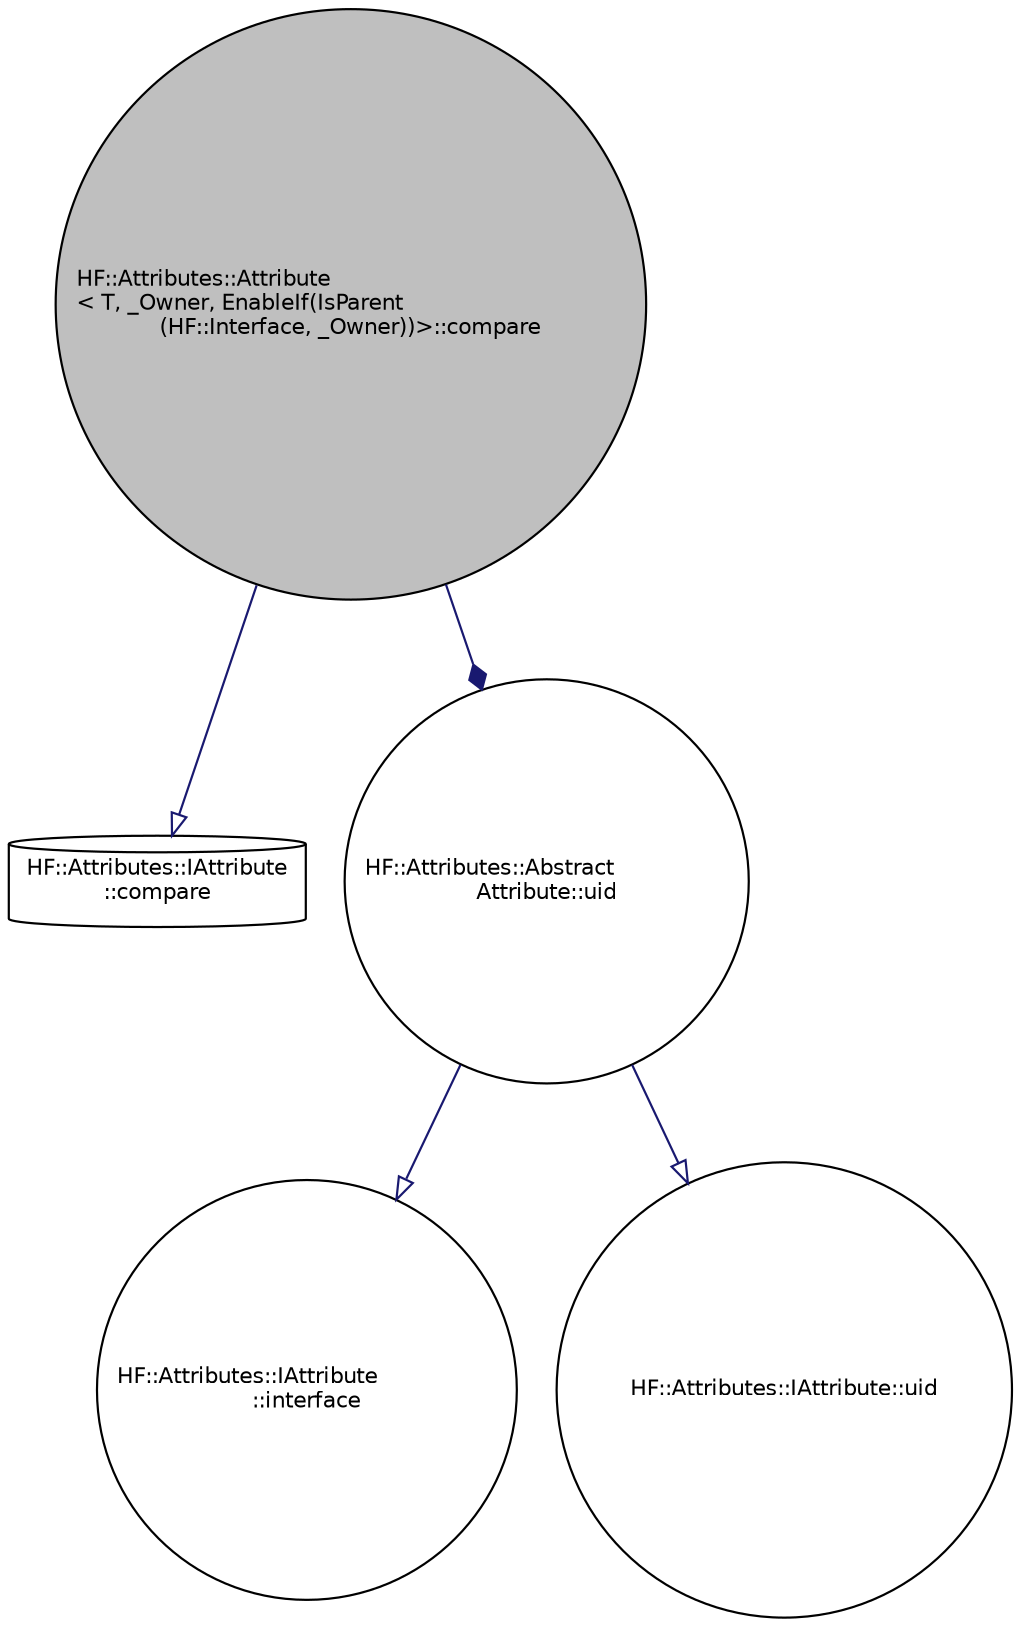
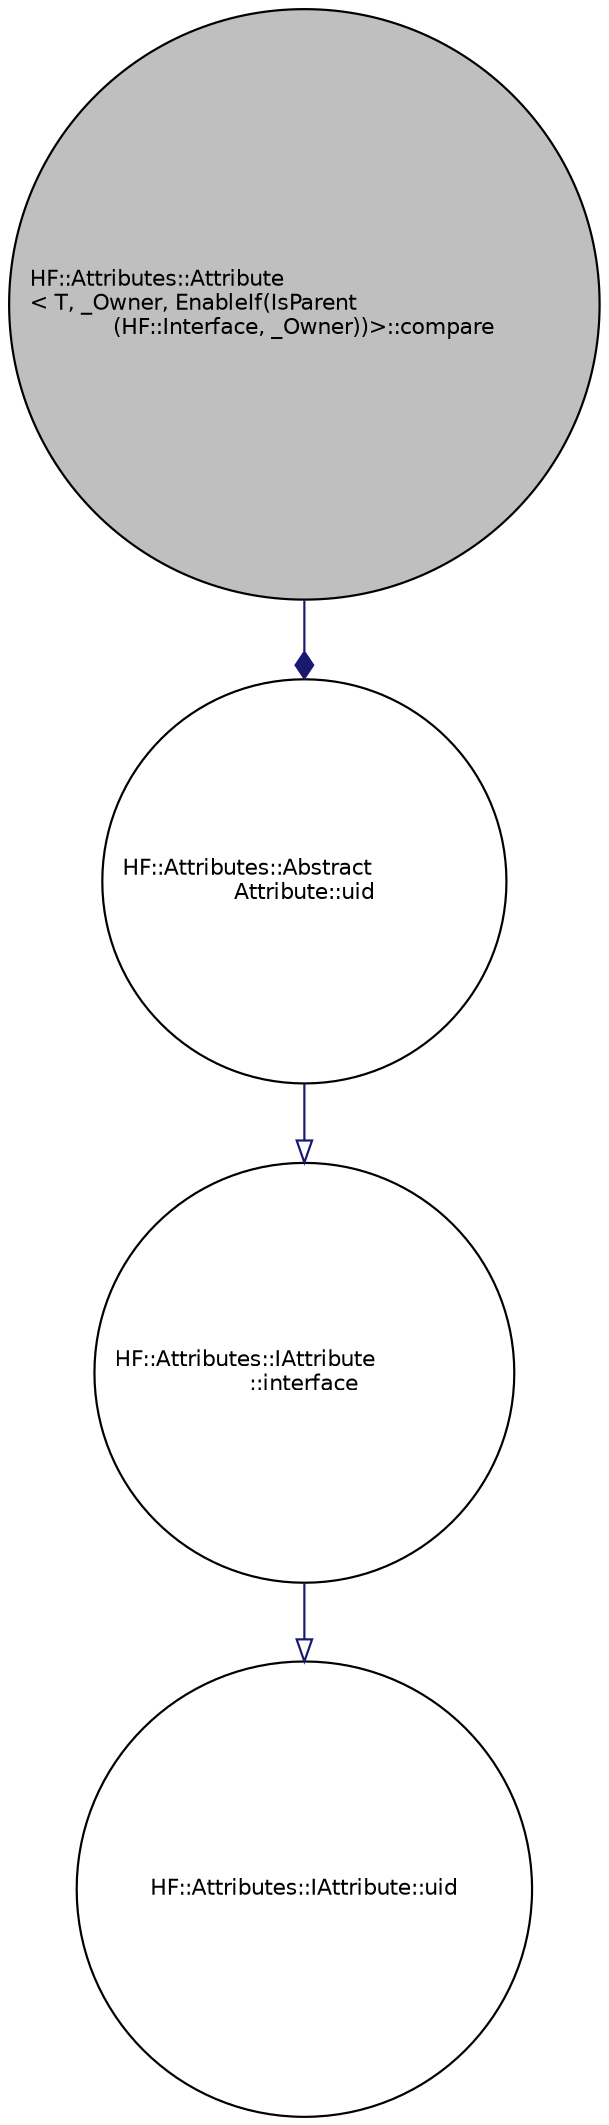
(157, 881) -> none
(655, 1114) -> (304, 1611)
